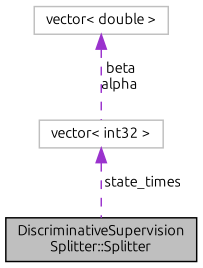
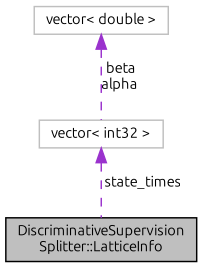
(101, 240) -> (101, 240)
